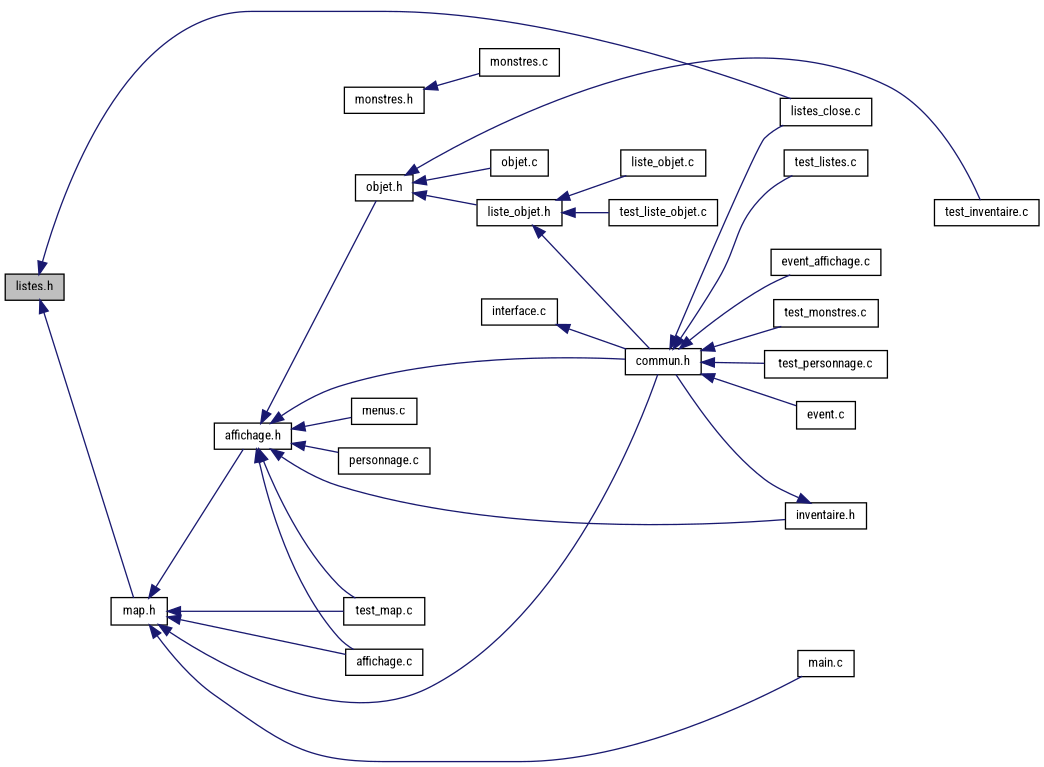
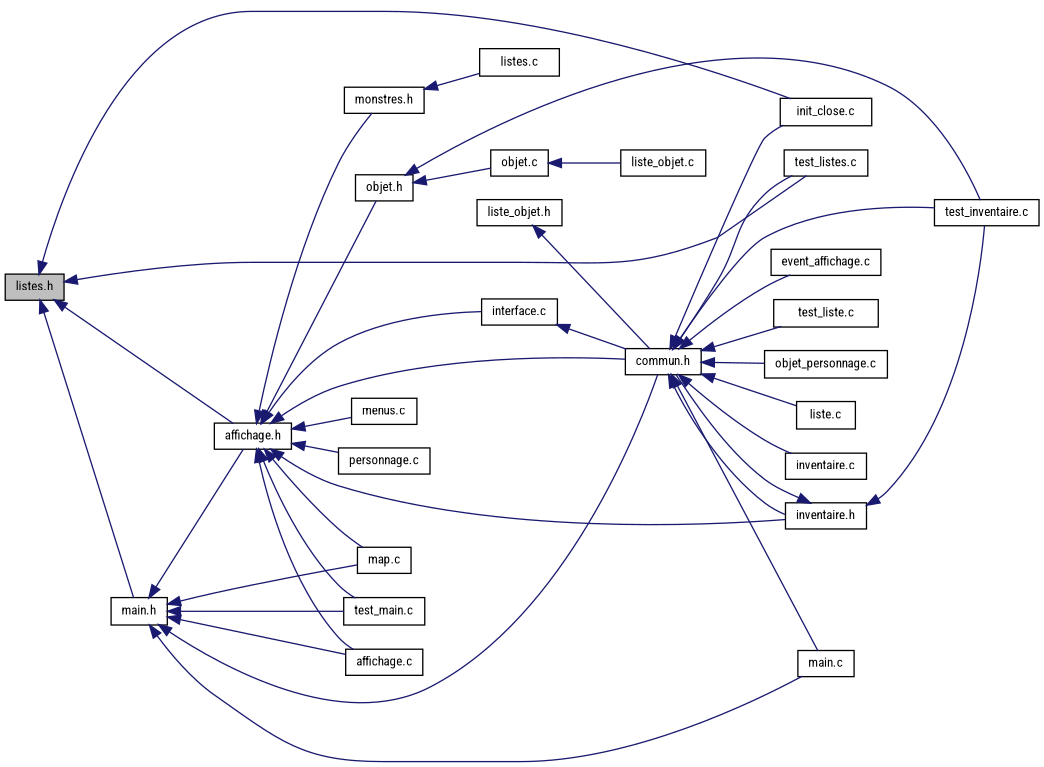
(520, 62) -> (520, 62)
(826, 112) -> (826, 112)
(598, 186) -> (591, 163)
(451, 200) -> none
(663, 213) -> none
none -> (784, 228)
none -> (304, 248)
none -> (453, 262)
(826, 313) -> (826, 313)
none -> (361, 333)
(826, 364) -> (826, 364)
none -> (149, 365)
none -> (954, 372)
(826, 415) -> (826, 415)
none -> (826, 466)
none -> (735, 475)
none -> (744, 512)
none -> (384, 560)
(139, 611) -> (139, 611)
(384, 611) -> (384, 611)
